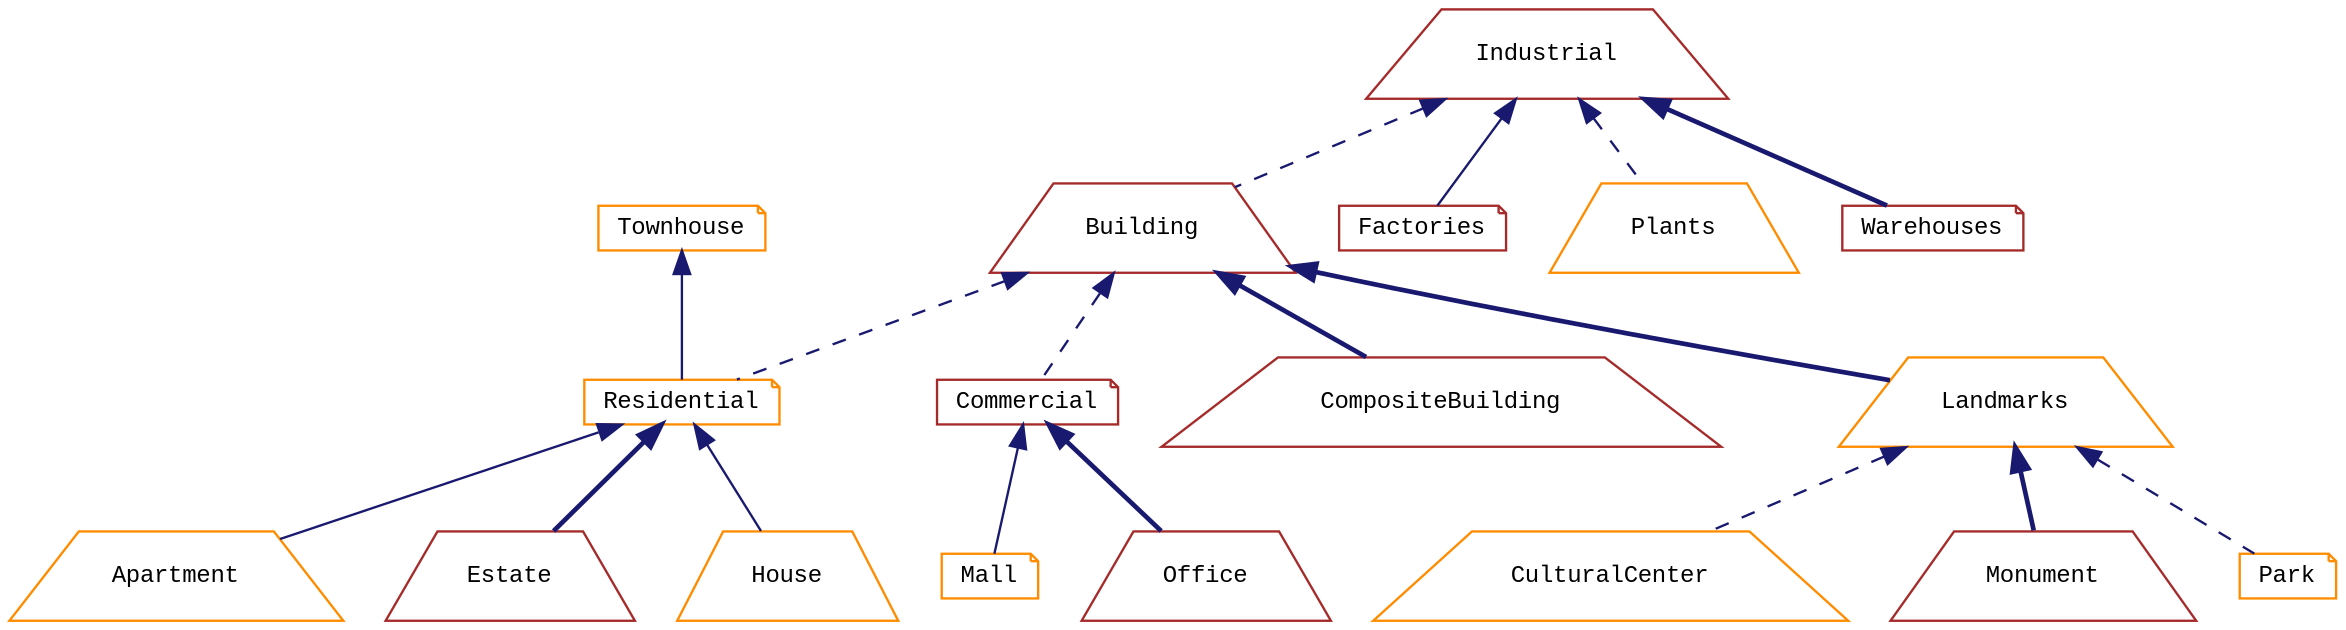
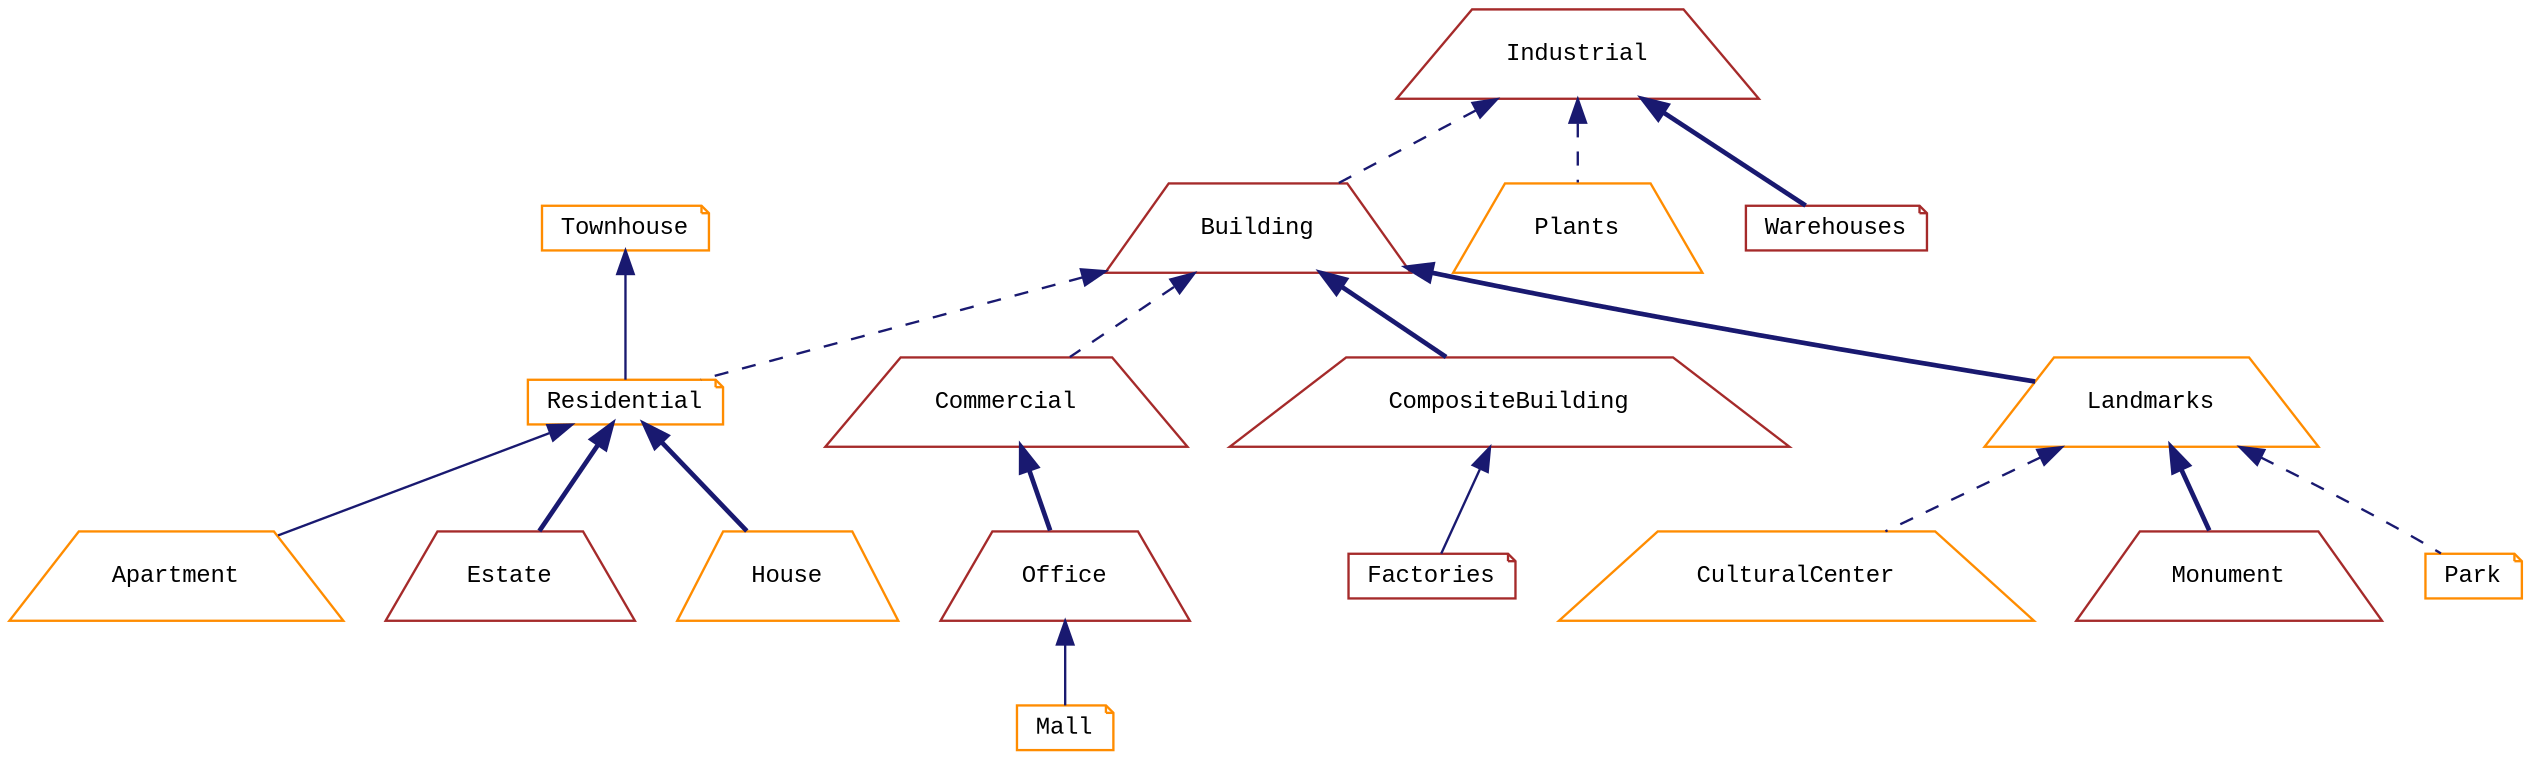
(1469, 162) -> (1461, 511)
(1028, 402) -> (1006, 402)
(734, 488) -> (704, 486)
(1006, 501) -> (1065, 675)
